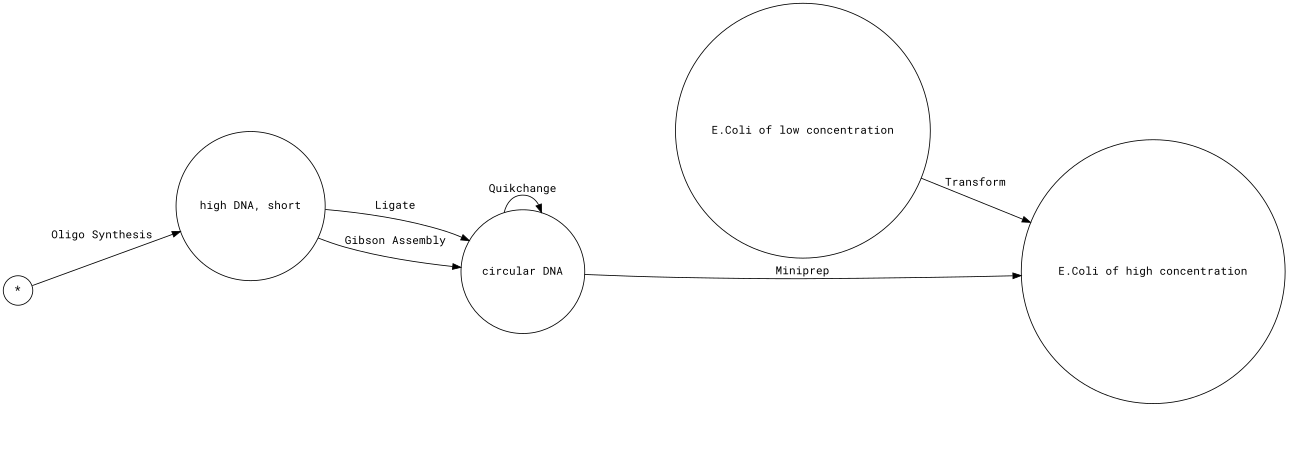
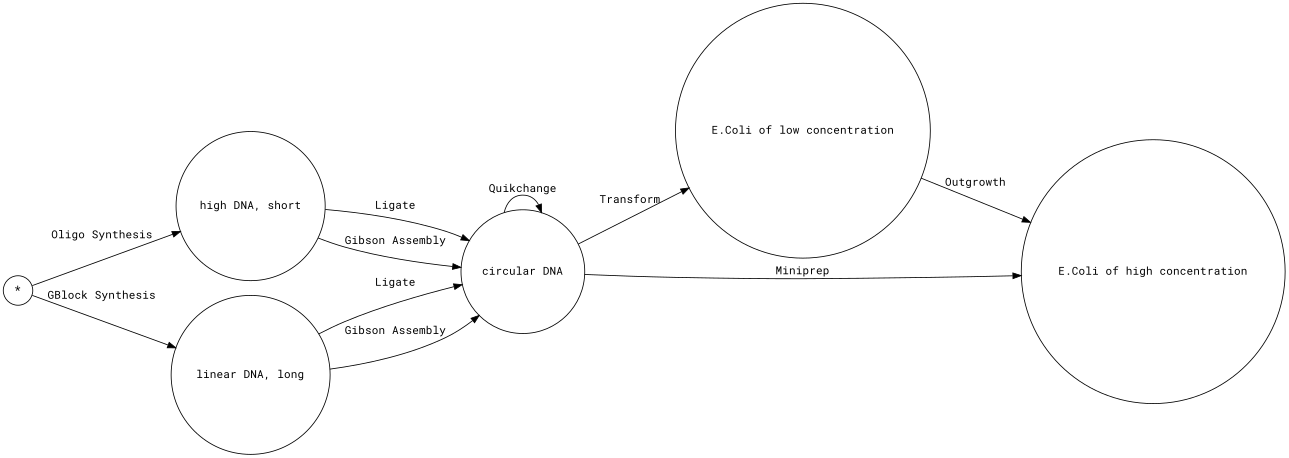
(976, 183) -> (976, 183)
none -> (630, 218)
none -> (251, 375)
